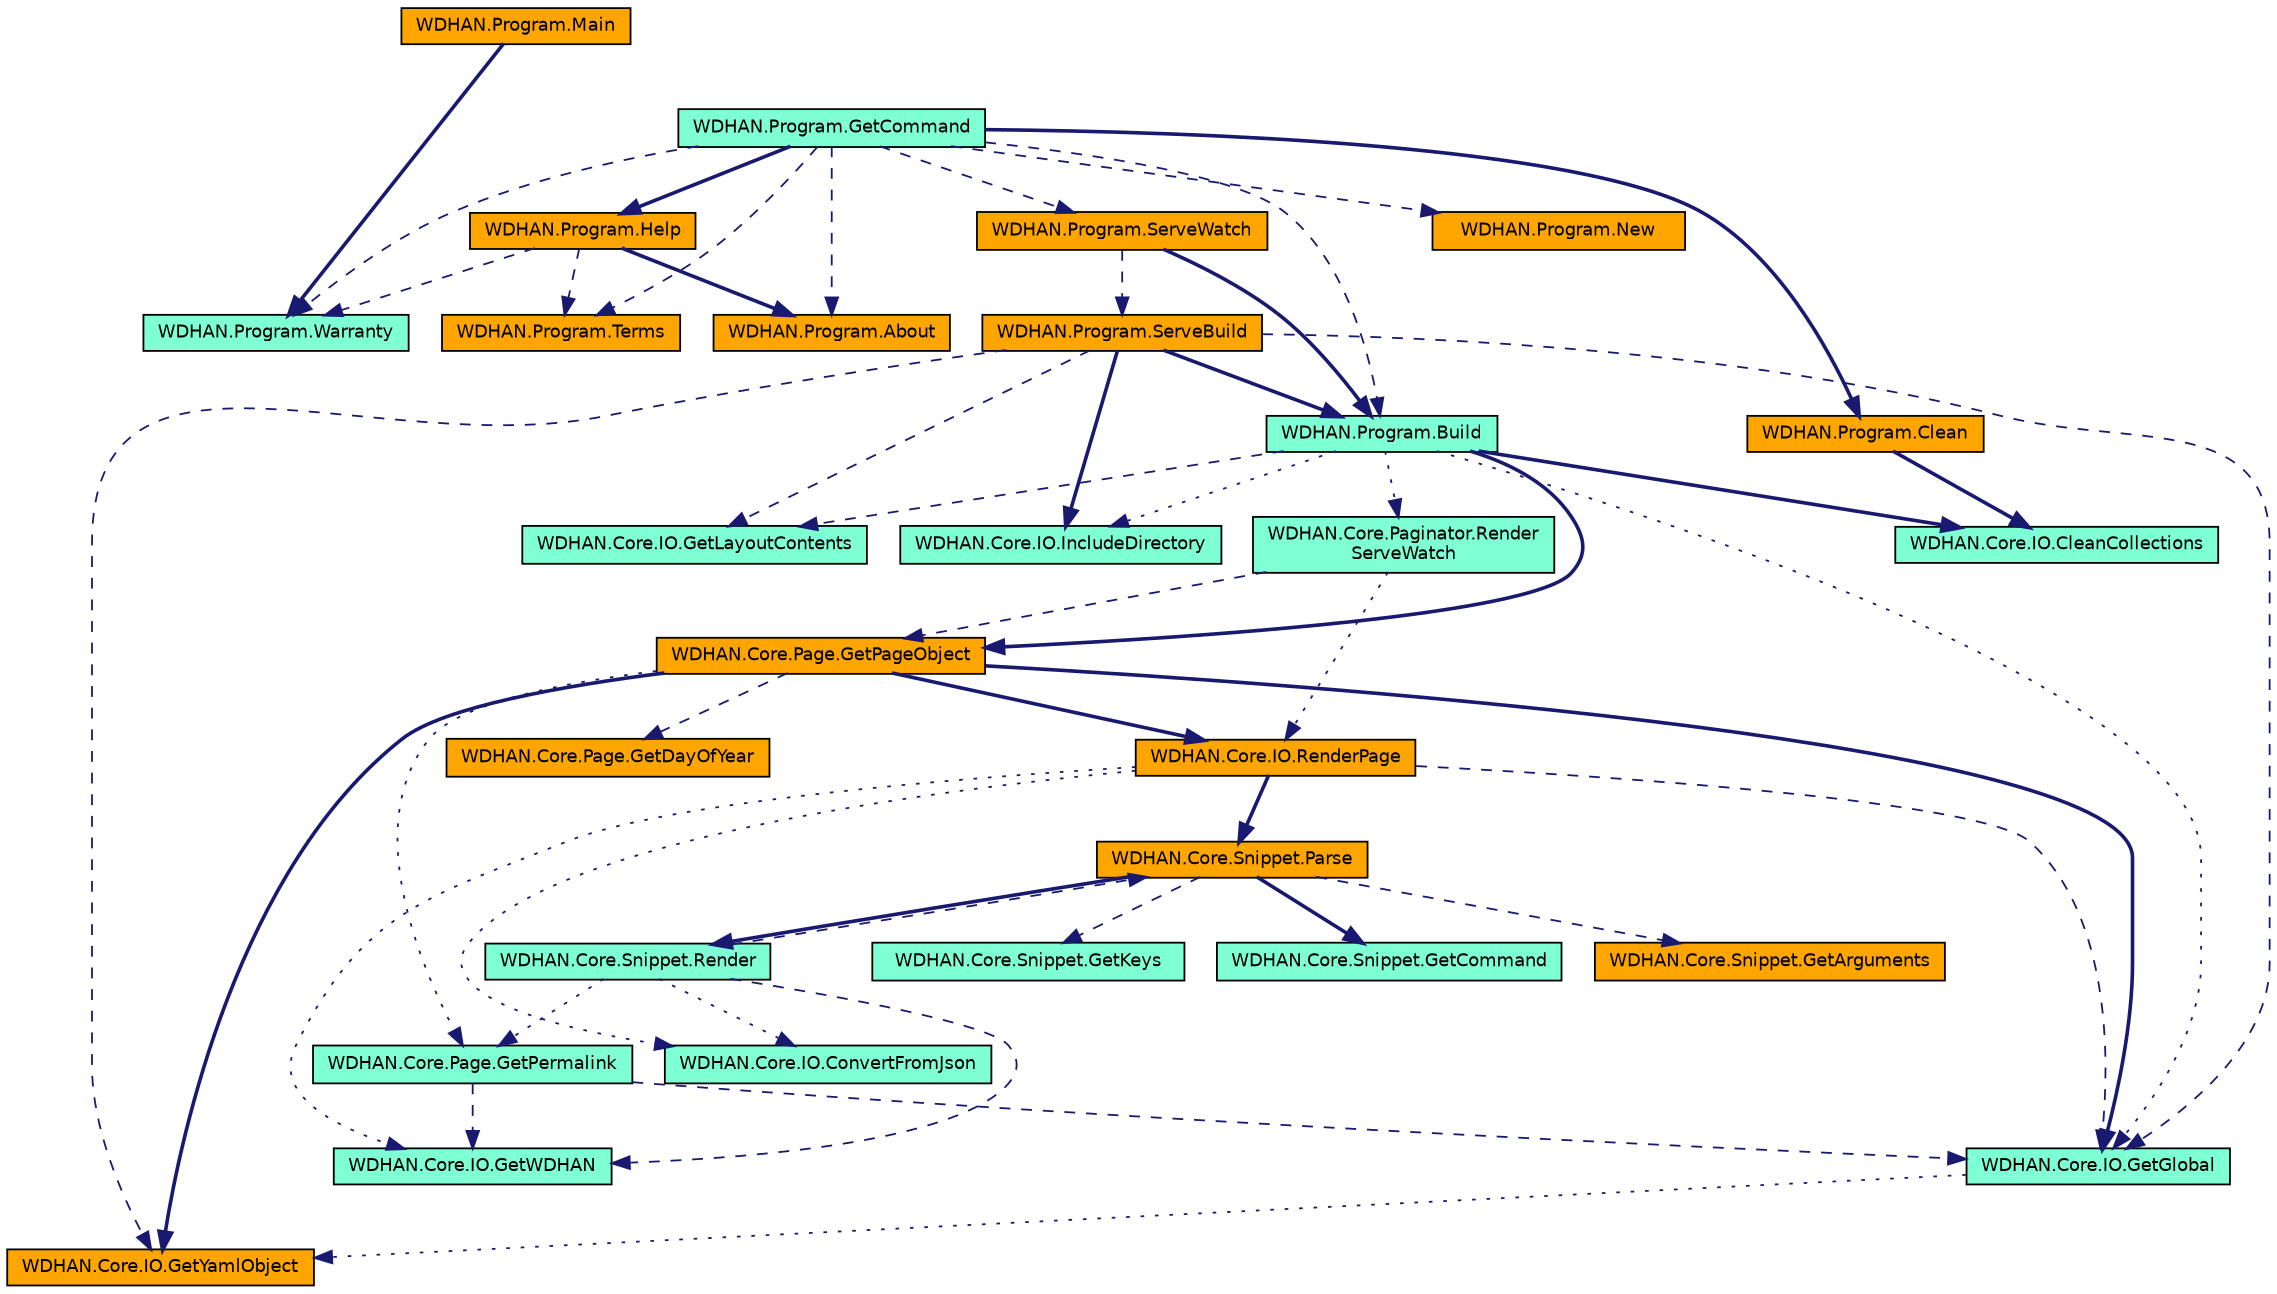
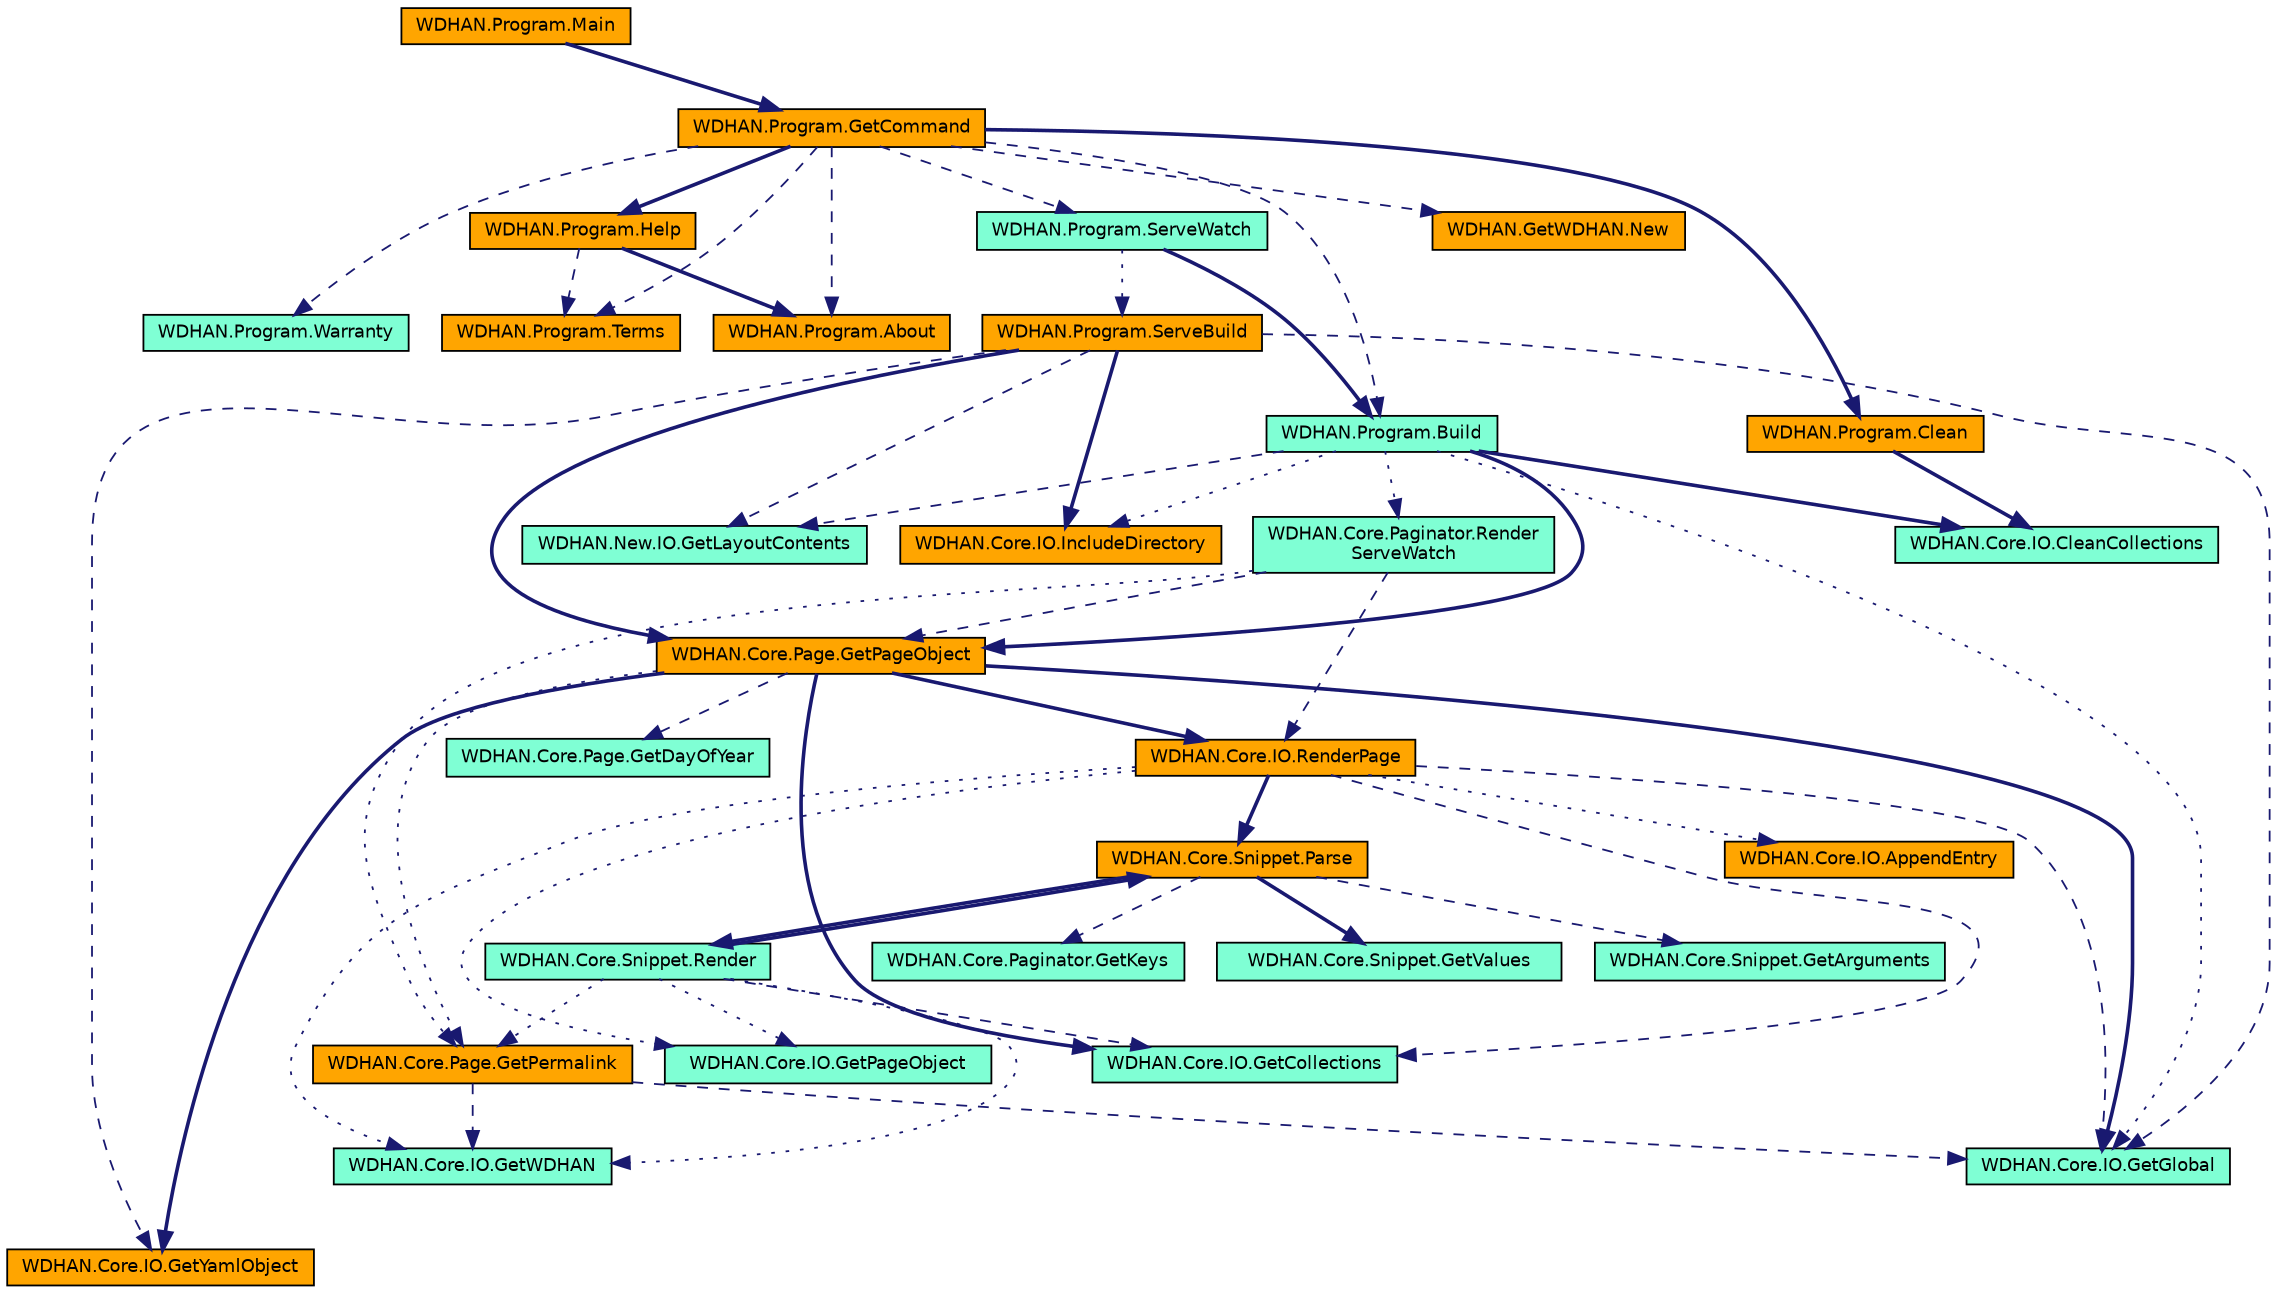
(832, 128) -> (832, 128)
(402, 172) -> (663, 74)
(1122, 231) -> (1122, 231)
(1559, 231) -> (1559, 231)
(1122, 273) -> (1122, 273)
(438, 279) -> none
(1244, 380) -> (643, 439)
(695, 545) -> (695, 545)
(1061, 545) -> (1061, 545)
none -> (684, 623)
(1341, 648) -> (1341, 648)
(608, 758) -> (608, 758)
none -> (1869, 860)
(930, 913) -> (930, 913)
(1028, 962) -> (1028, 962)
(1389, 962) -> (1389, 962)
(1770, 962) -> (1770, 962)
(473, 1064) -> (473, 1064)
(828, 1064) -> (828, 1064)
none -> (1245, 1064)
(998, 1092) -> (998, 1092)
(1149, 1216) -> none
